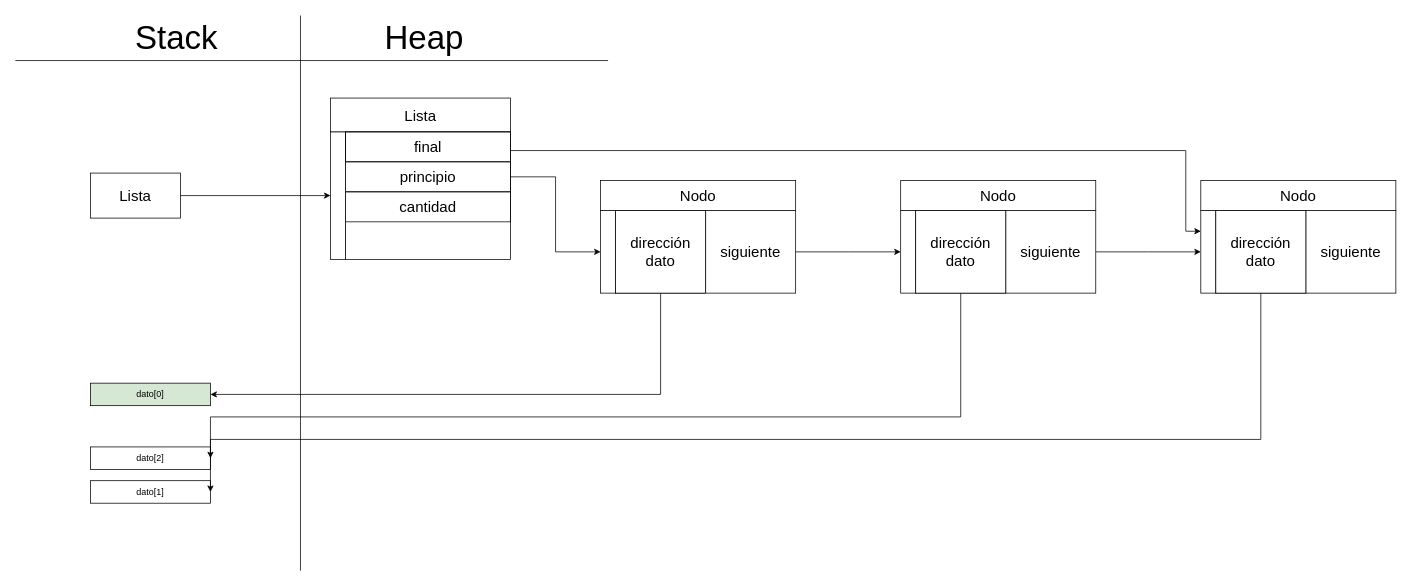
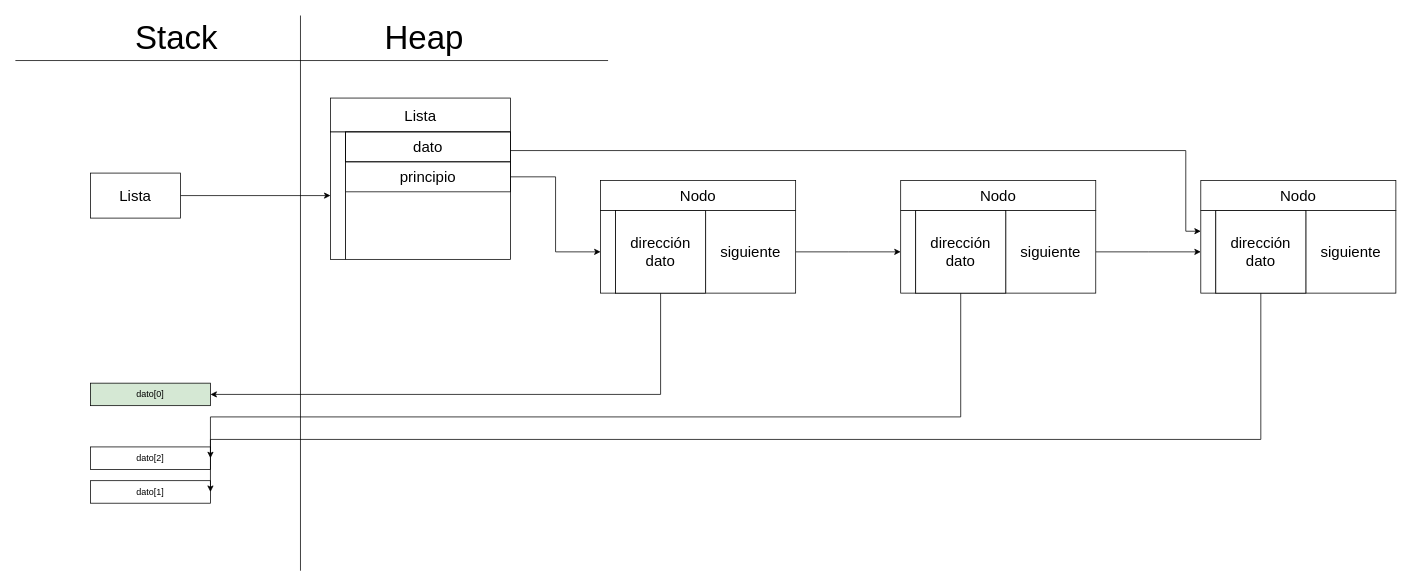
(428, 147) -> (428, 147)
(428, 207) -> none
